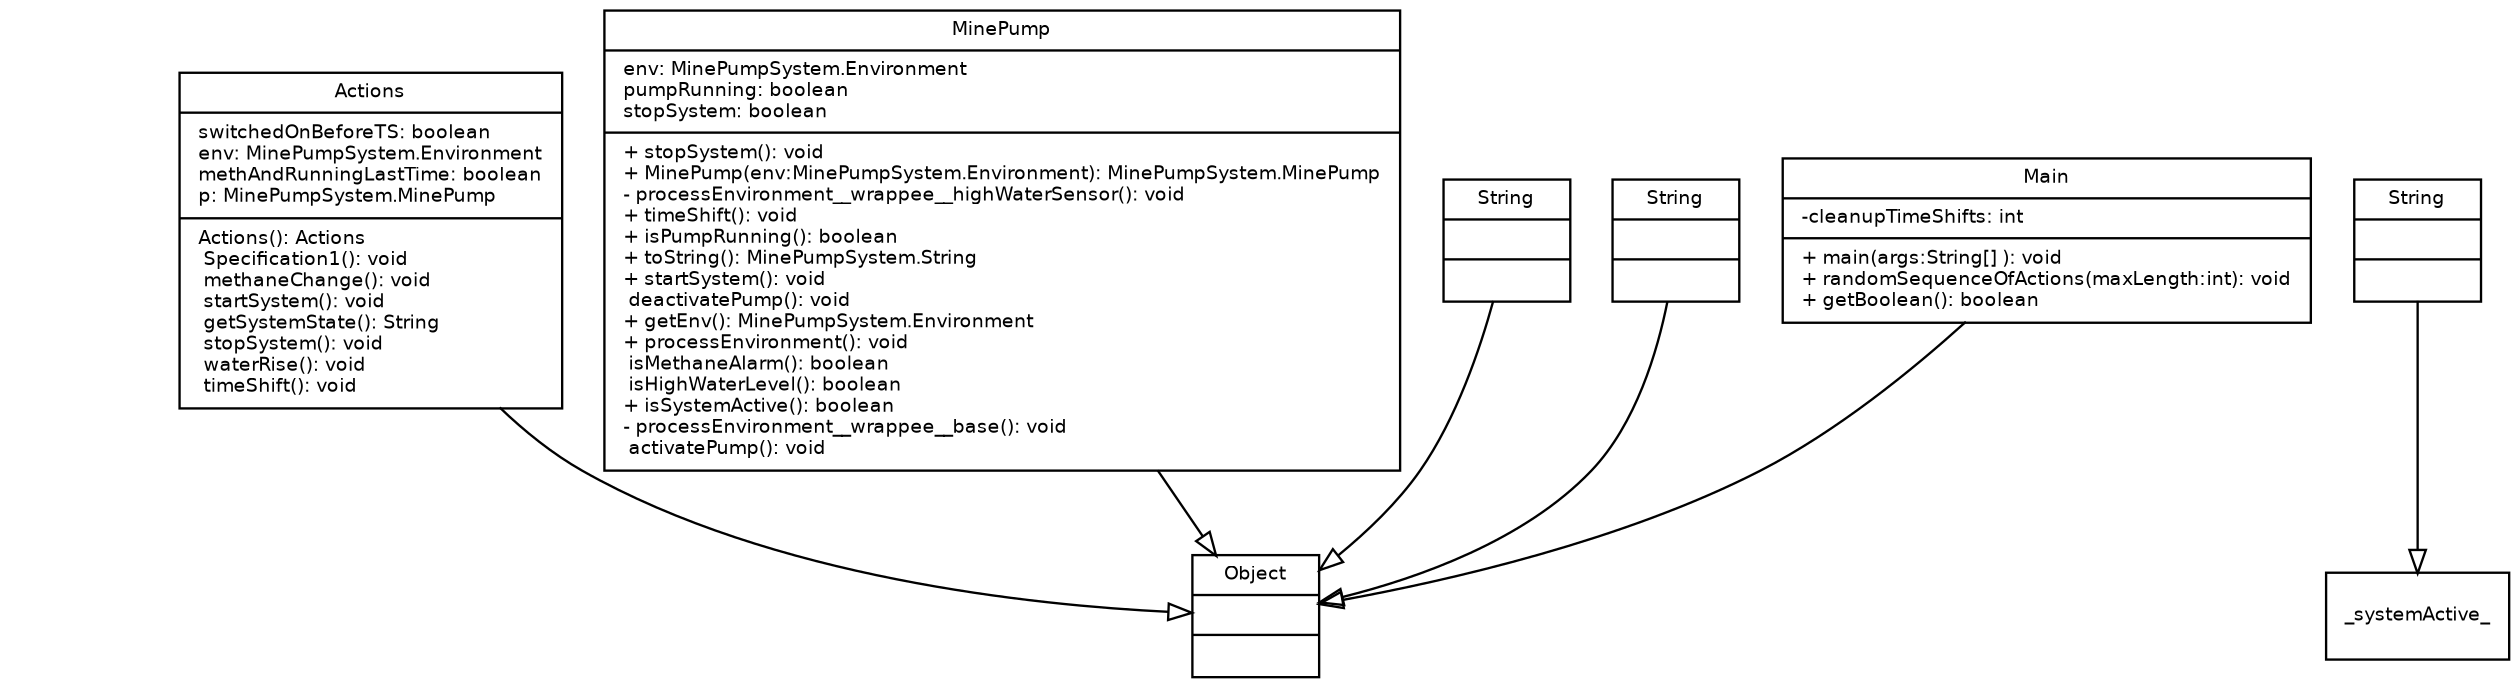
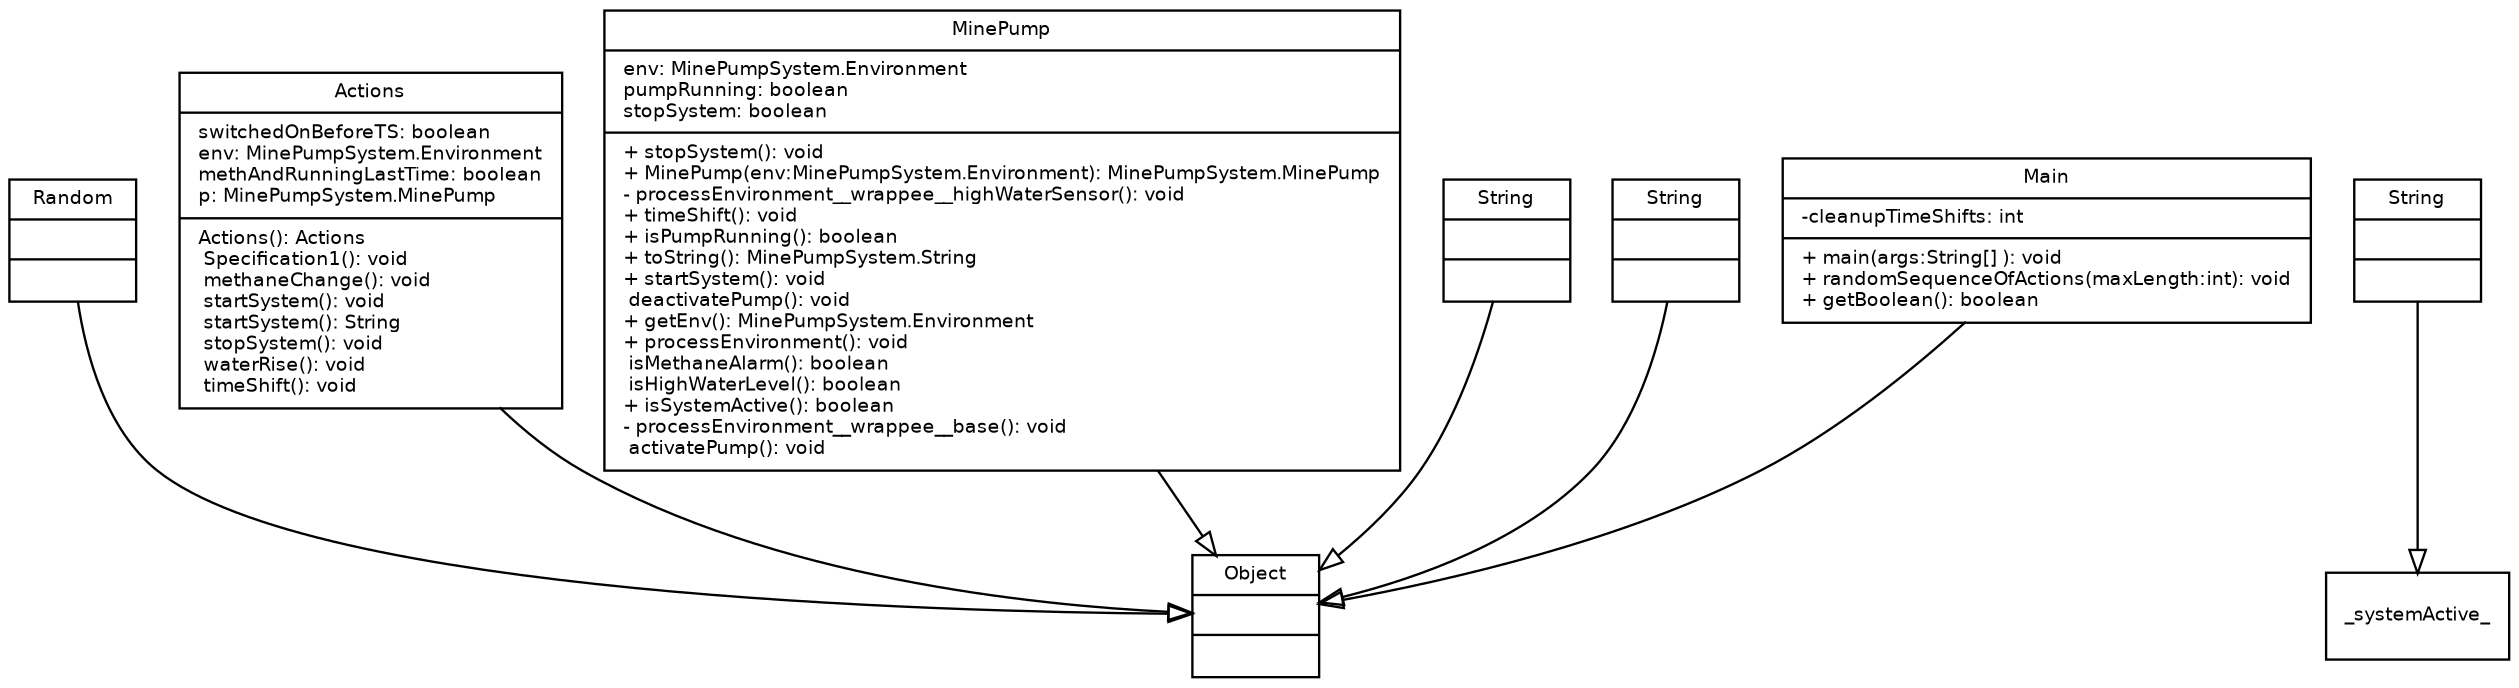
none -> (73, 241)
(319, 323) -> (300, 323)
